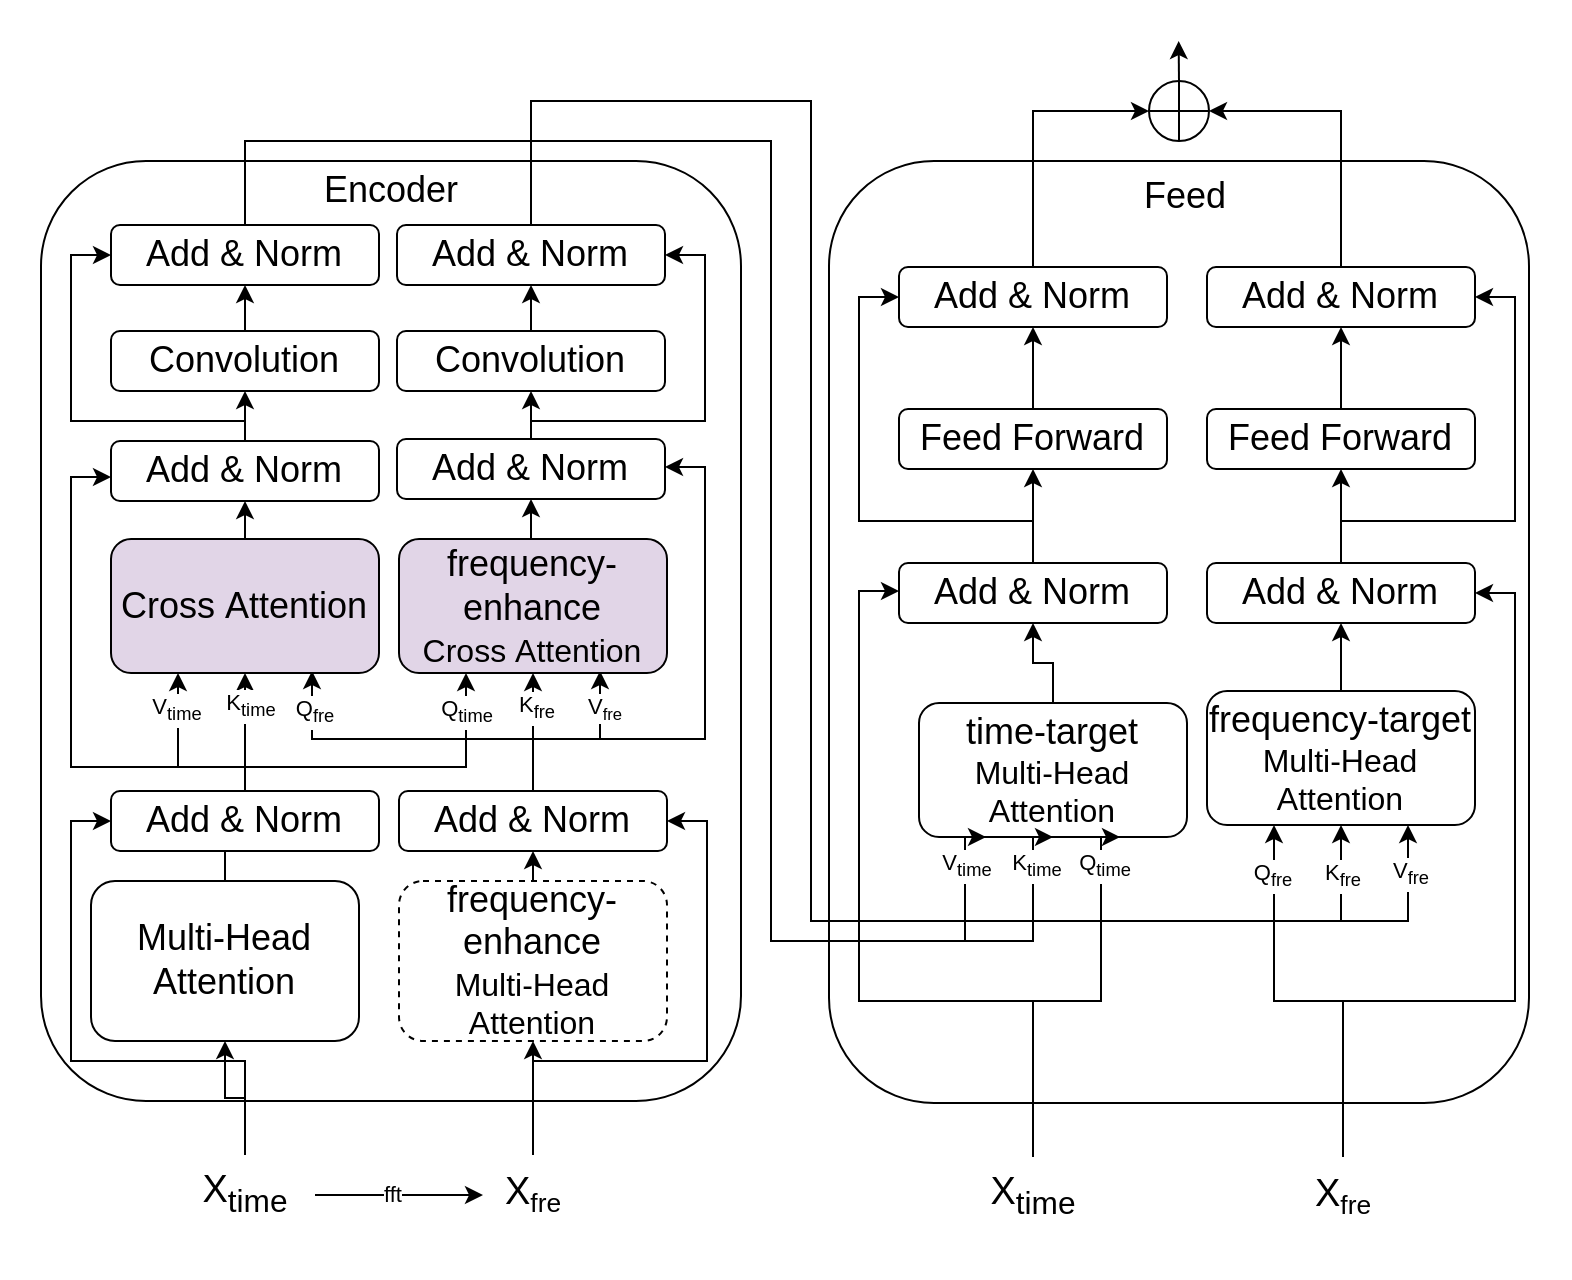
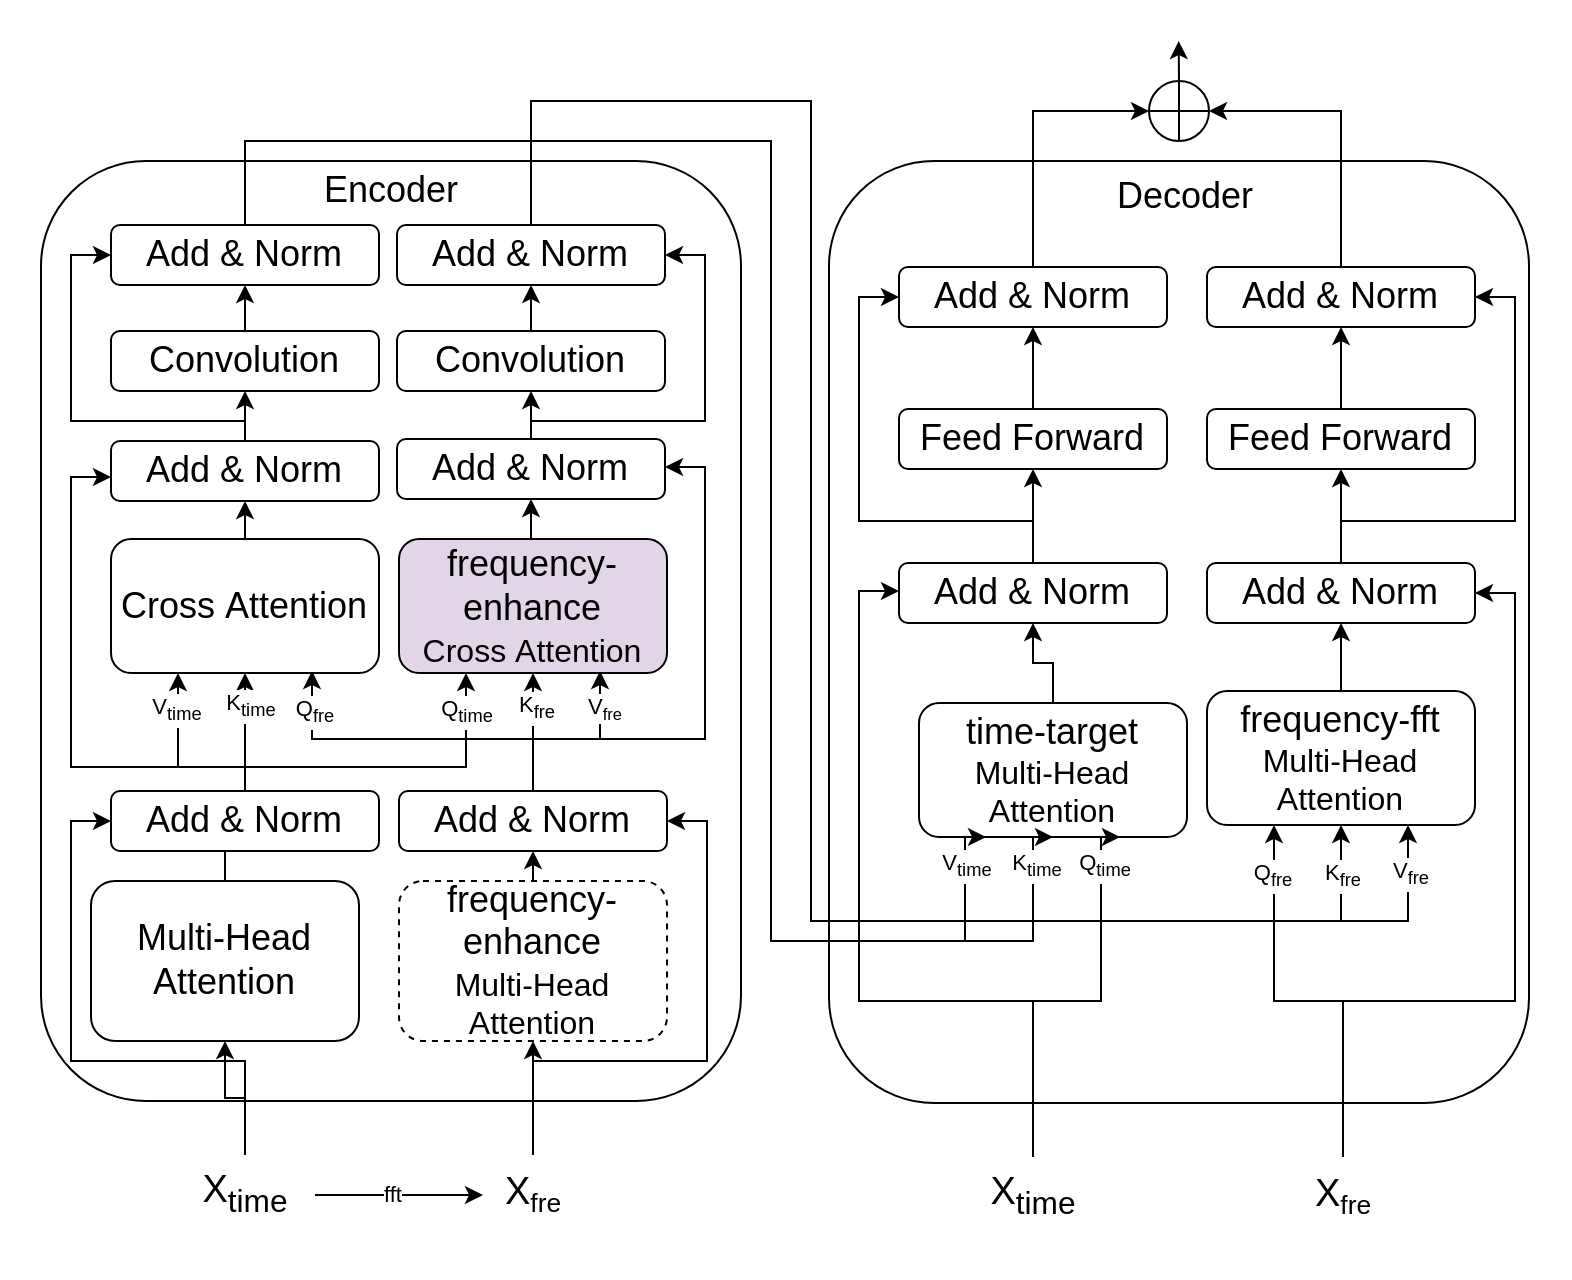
(1186, 197) -> (1186, 197)
(245, 606) -> (245, 606)
(1341, 759) -> (1341, 759)
